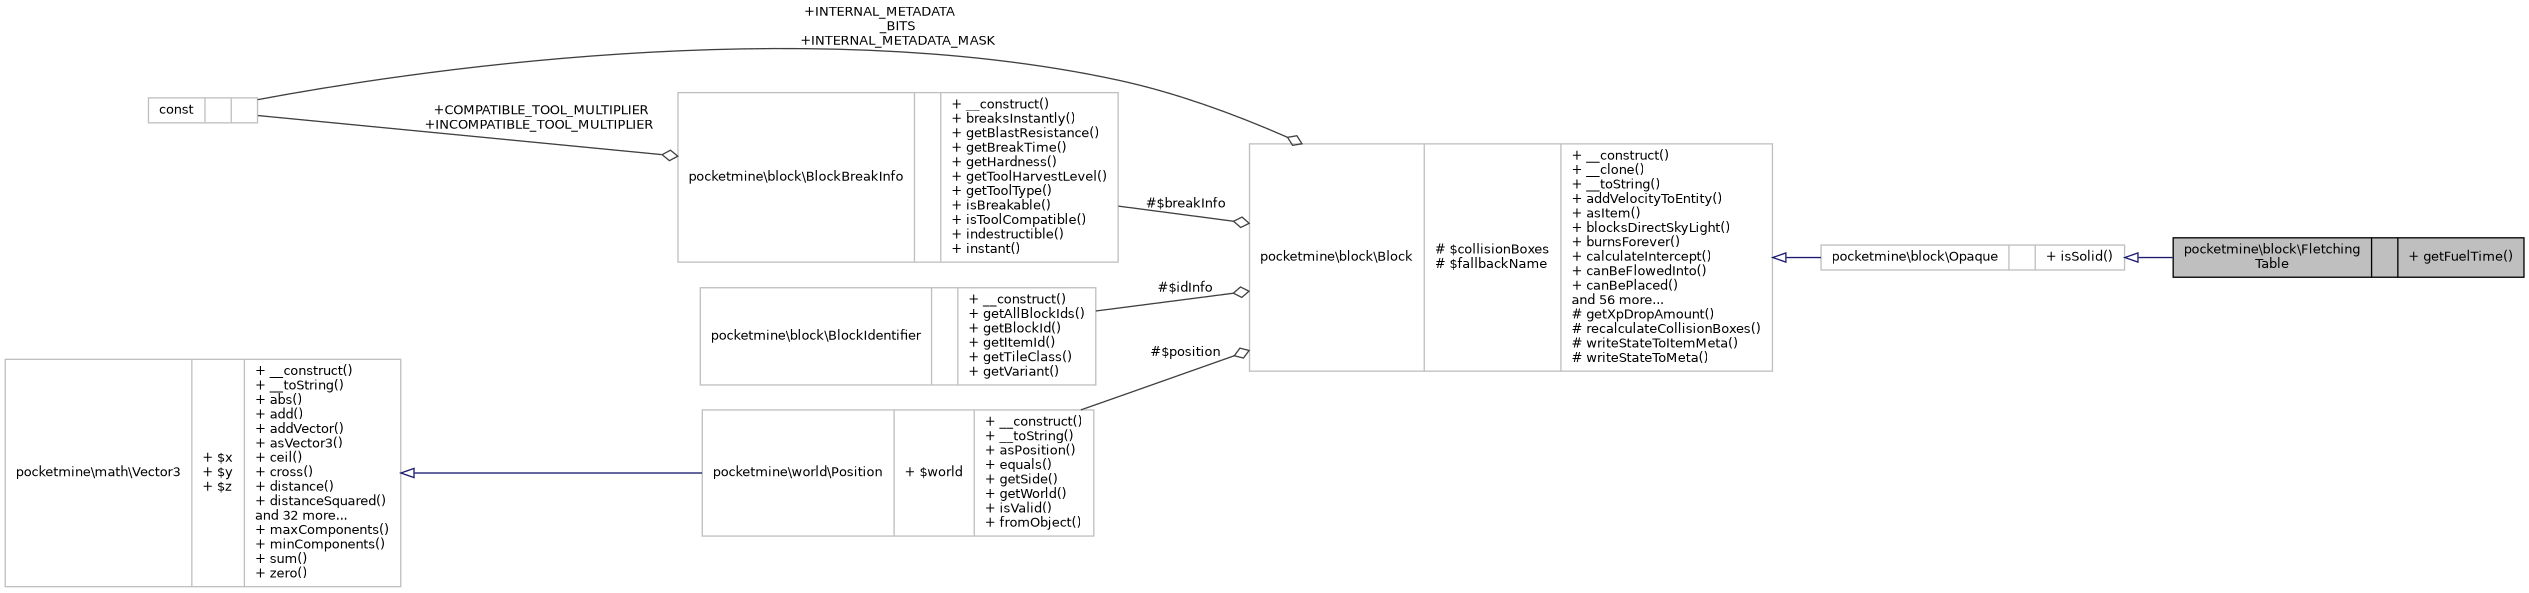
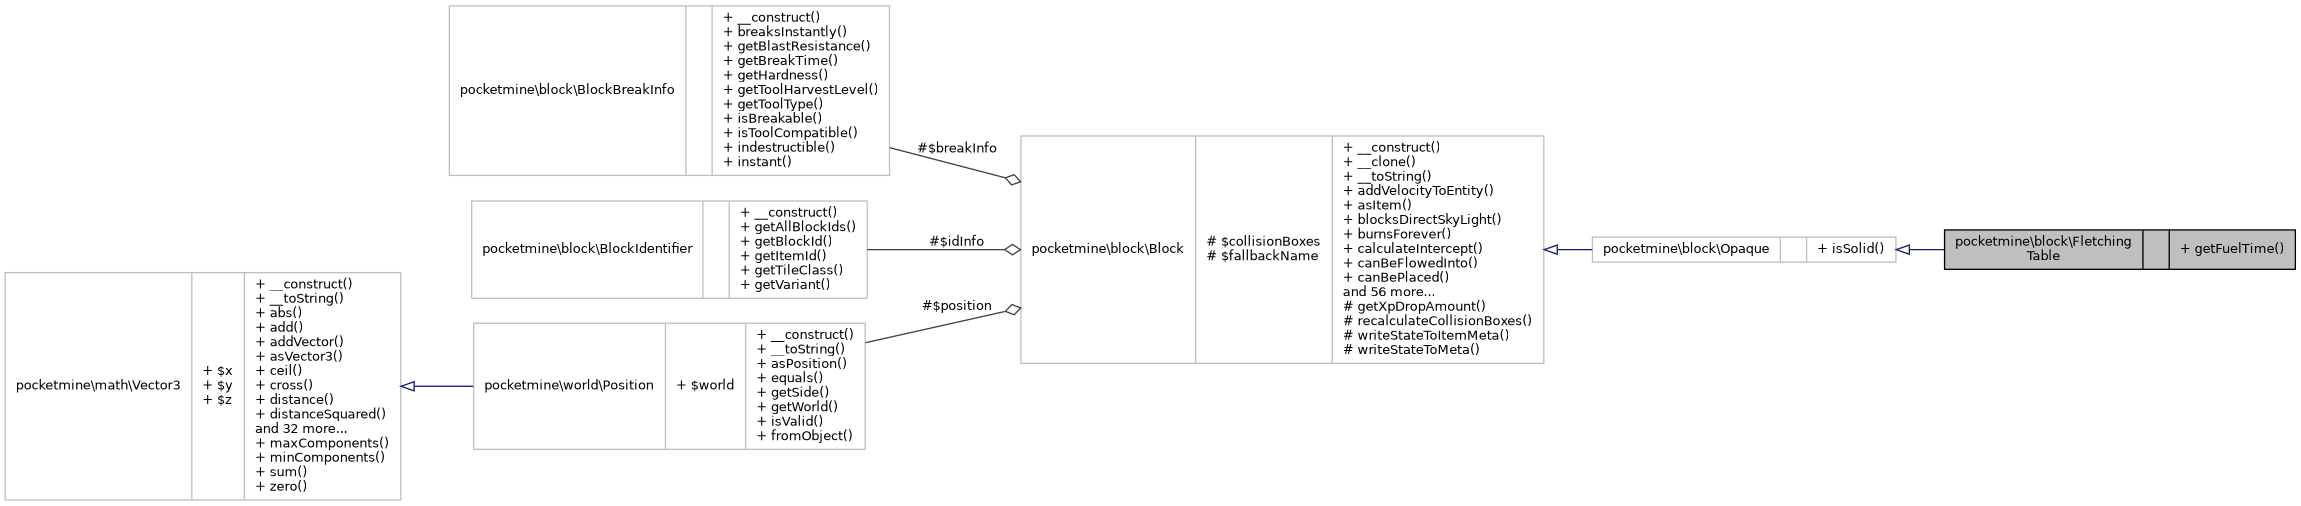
(203, 110) -> none
